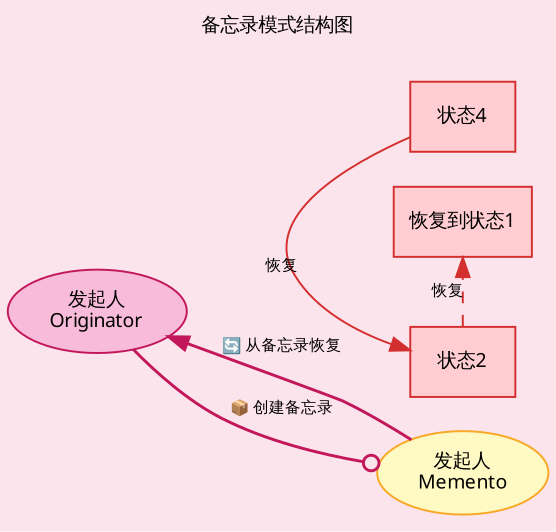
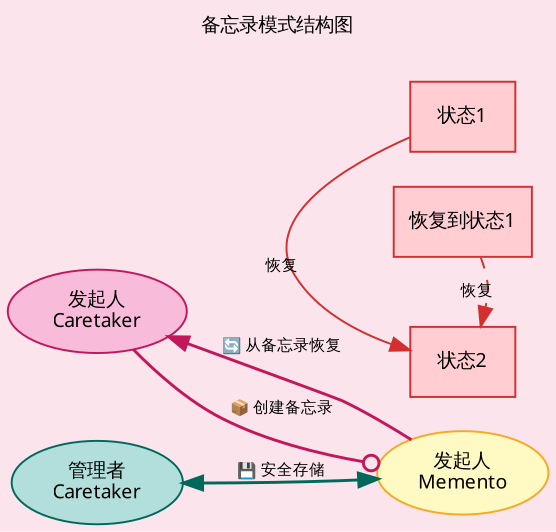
(463, 117) -> (463, 117)
(463, 302) -> (487, 282)
(97, 311) -> (97, 311)
none -> (97, 483)
